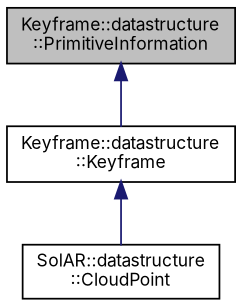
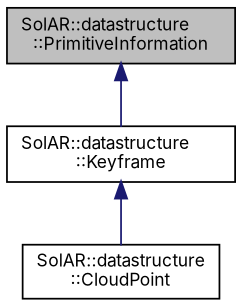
(121, 36) -> (121, 36)
(121, 154) -> (121, 154)
